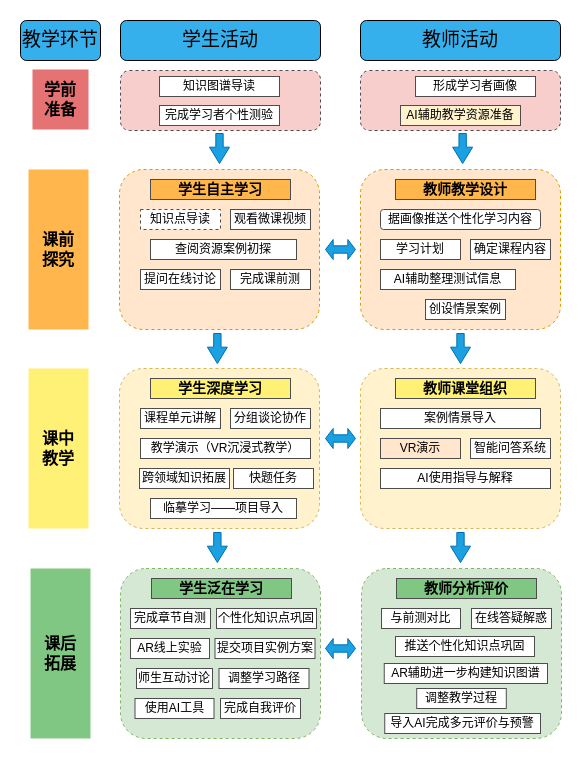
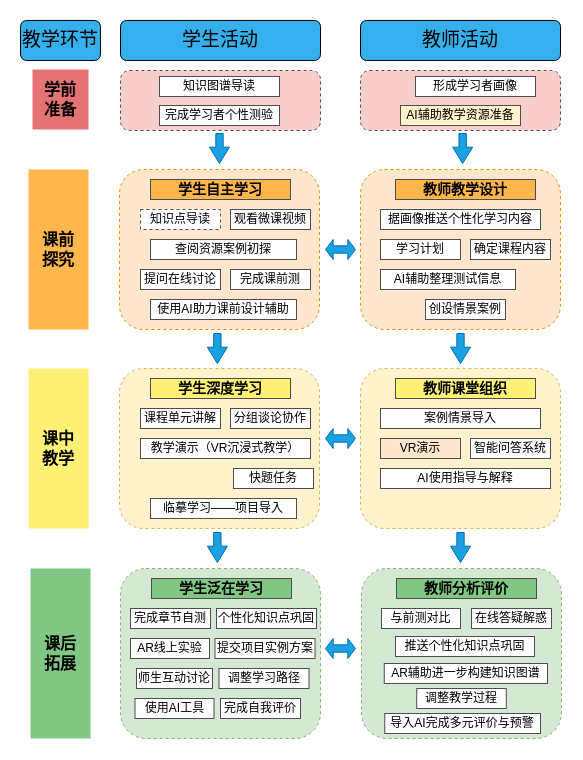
(461, 220) -> (461, 220)
none -> (224, 310)
(185, 479) -> none
